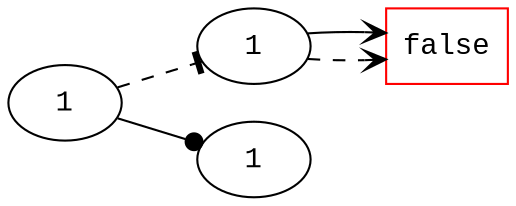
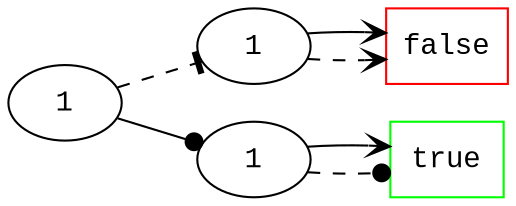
none -> (447, 159)
